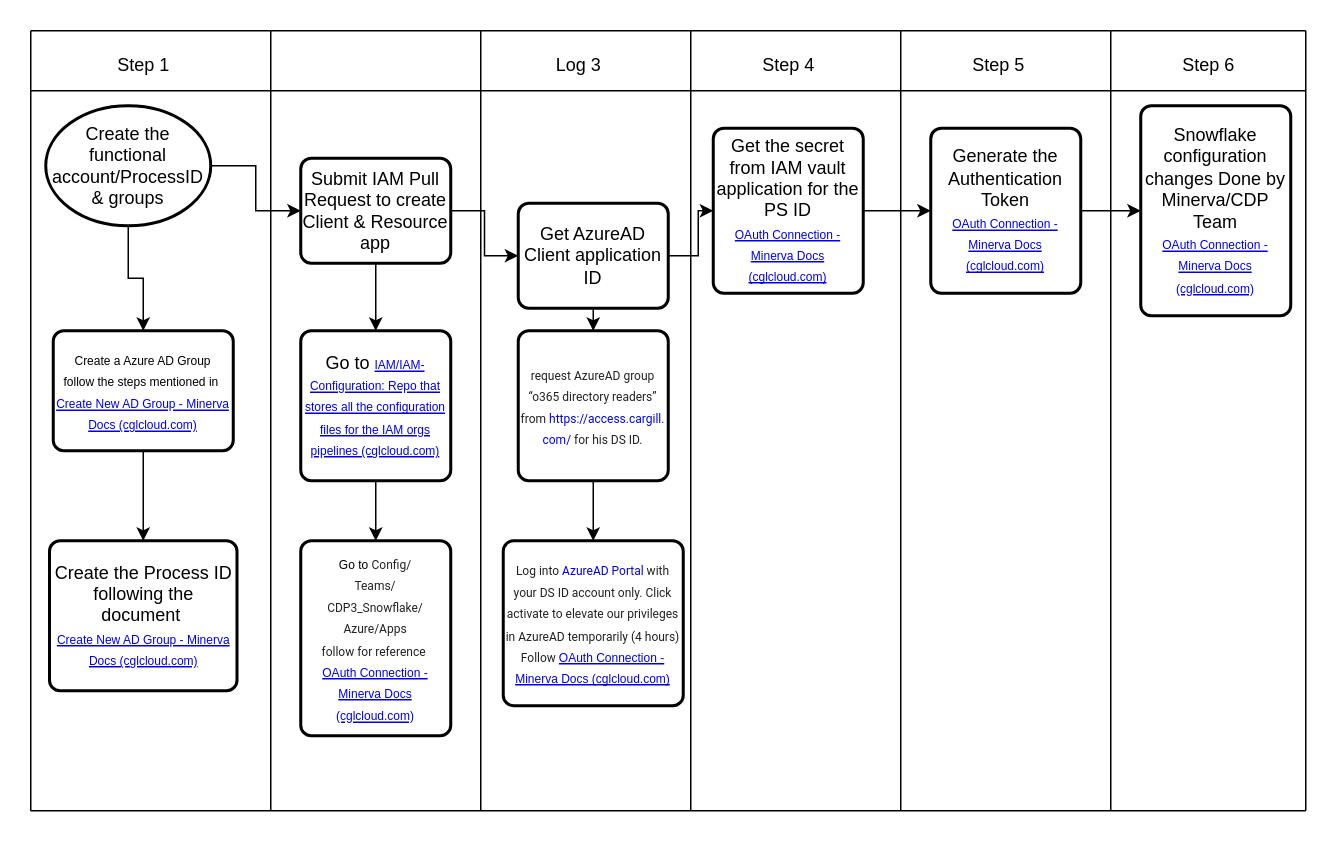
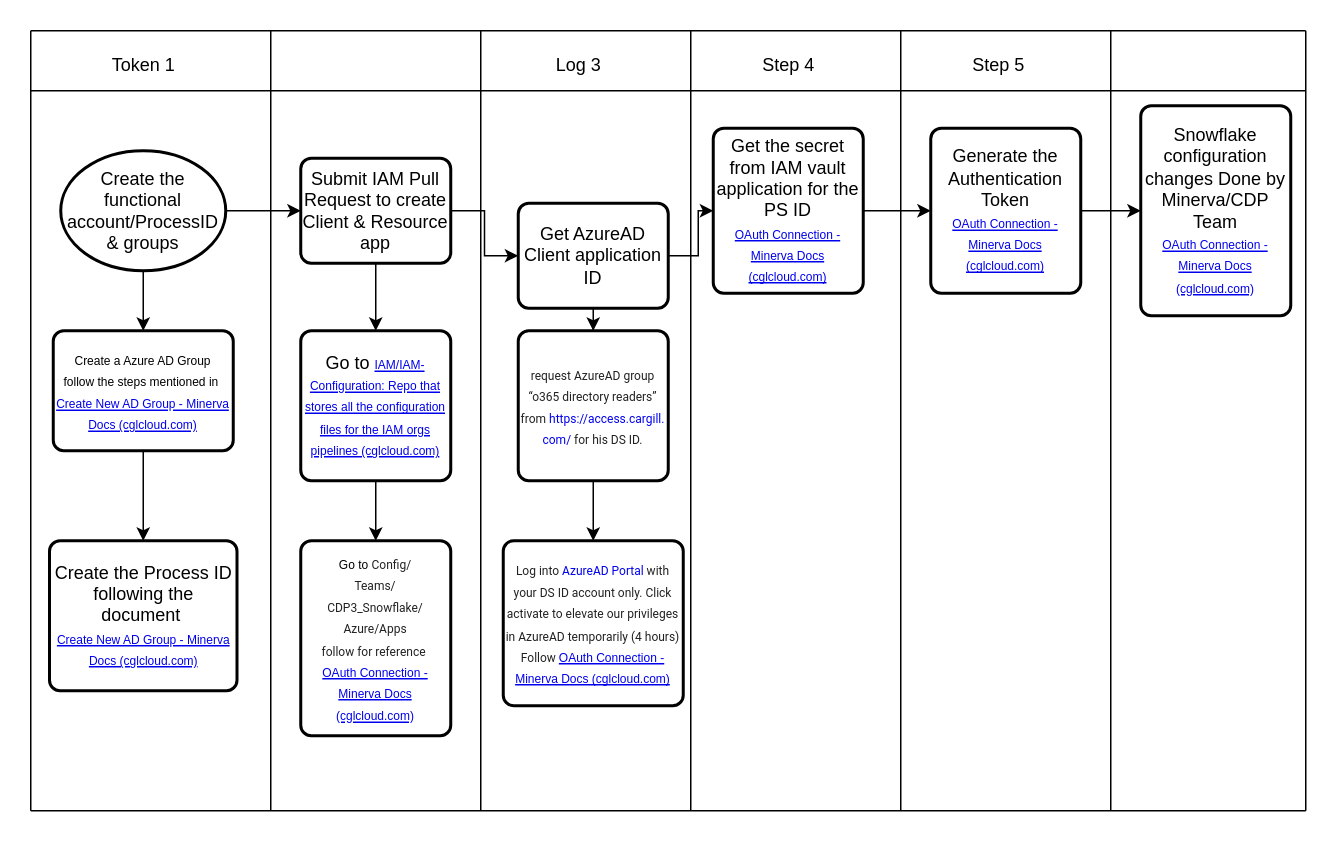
(144, 65) -> (144, 65)
(1208, 65) -> none
(128, 166) -> (143, 211)
